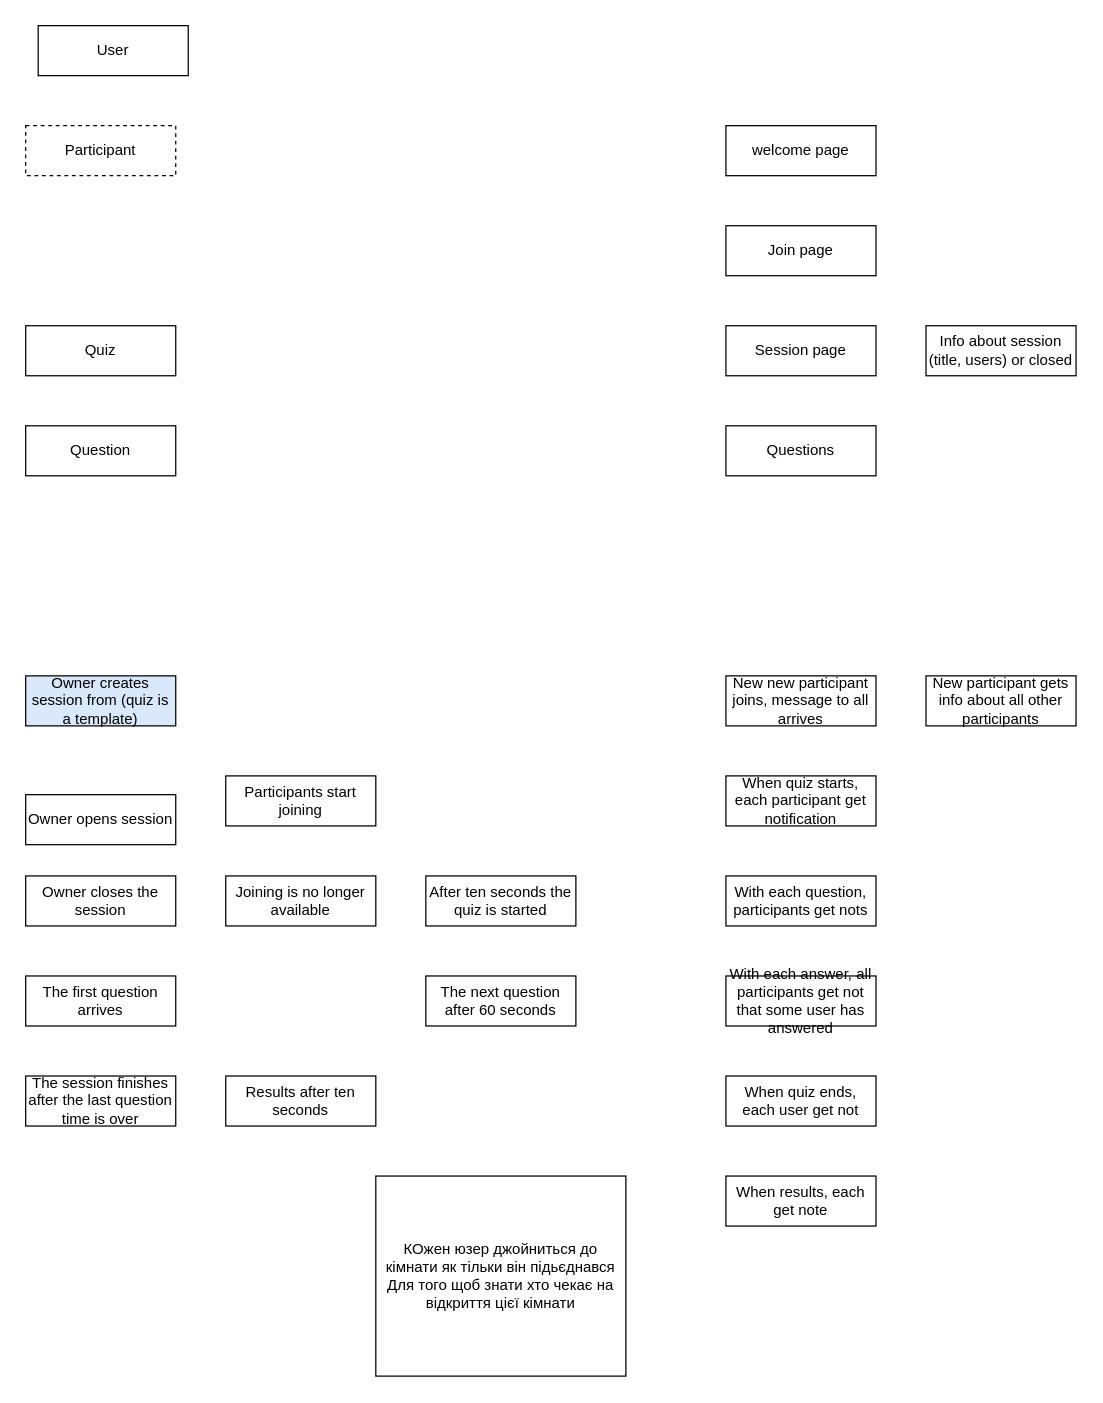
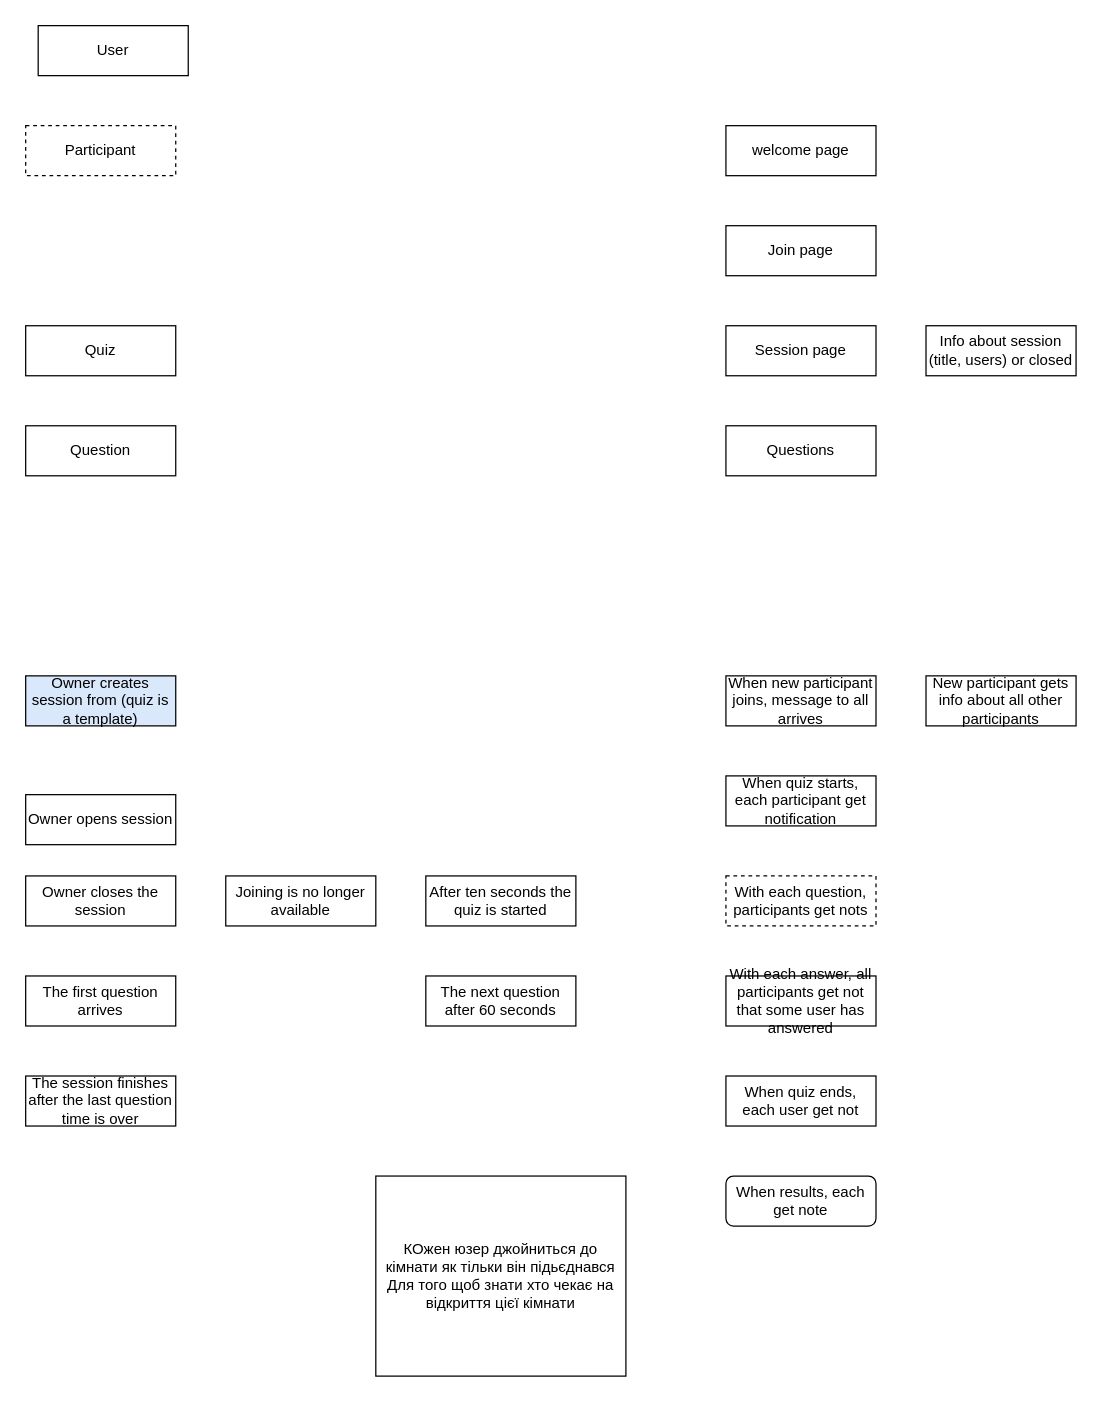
(801, 701) -> (801, 701)
(301, 801) -> none
(801, 901) -> (801, 901)
(301, 1101) -> none
(801, 1201) -> (801, 1201)
